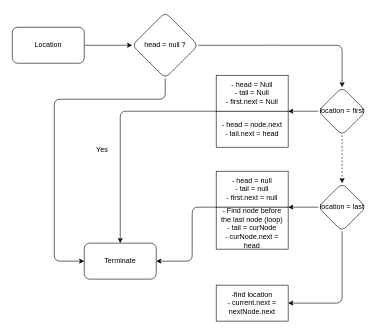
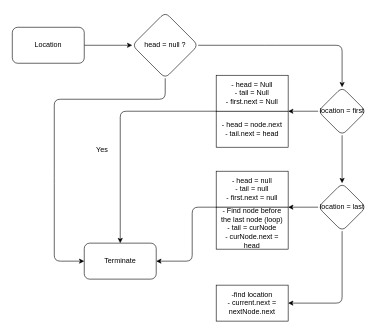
(342, 157) -> (342, 157)
